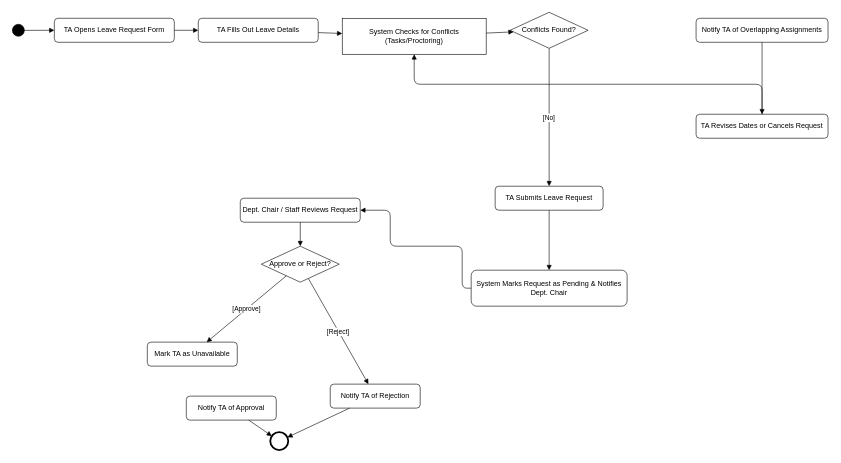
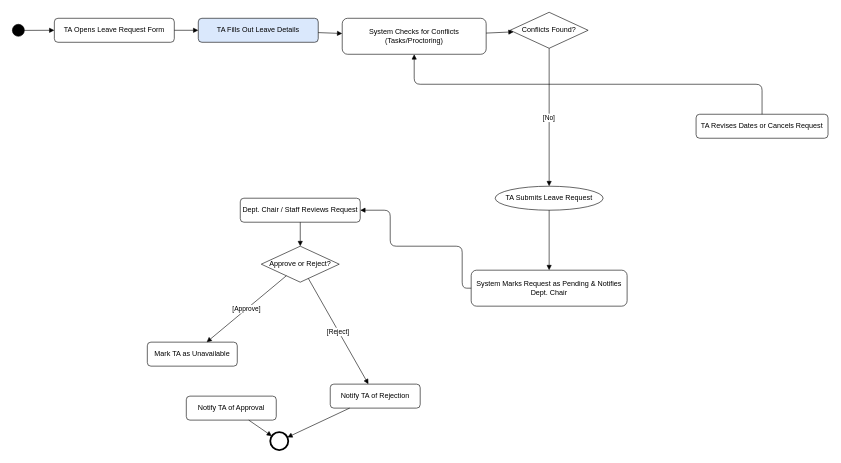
(258, 30) -> (258, 30)
(762, 30) -> none
(414, 36) -> (414, 36)
(762, 63) -> none
(549, 198) -> (549, 198)
